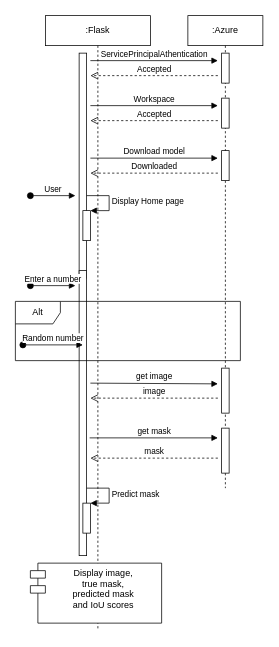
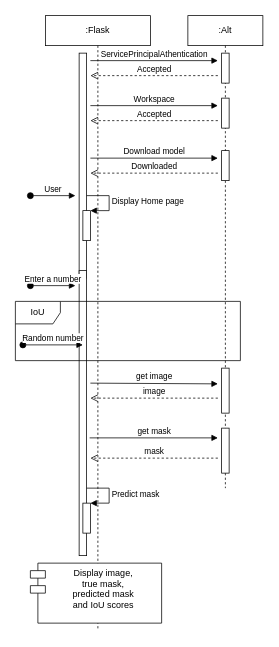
(225, 30) -> (225, 30)
(38, 312) -> (38, 312)
